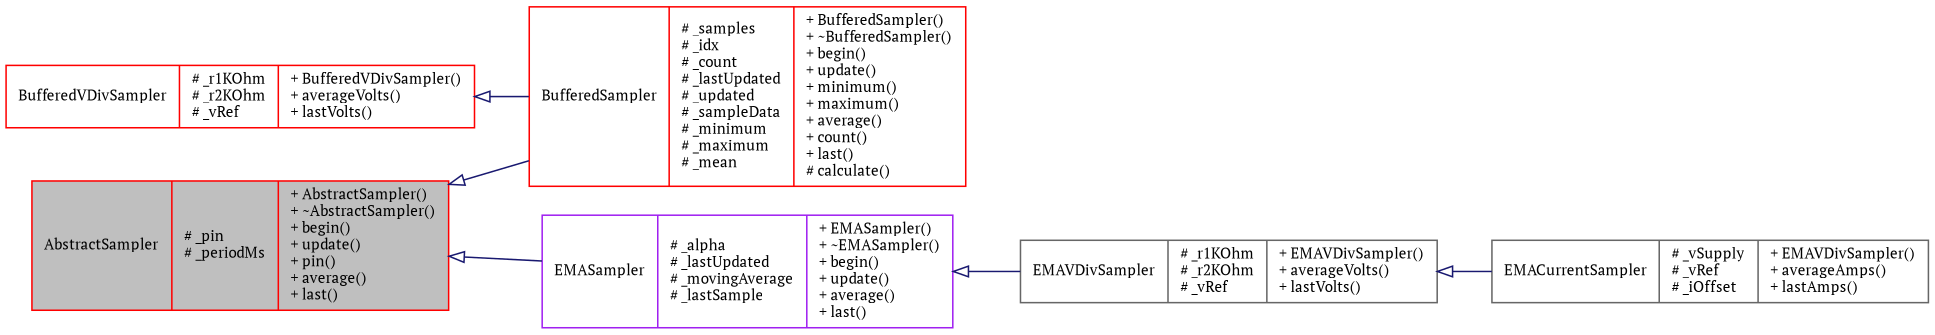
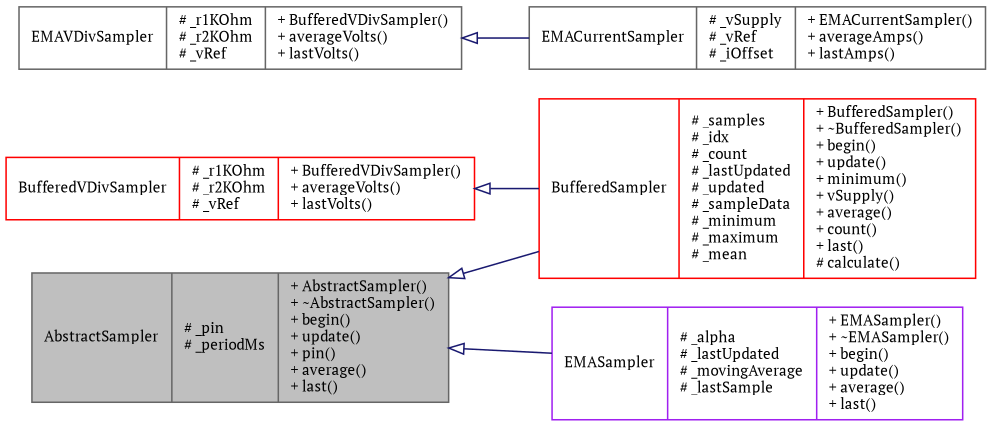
(853, 104) -> (855, 196)
(240, 246) -> (240, 338)
(1352, 254) -> (363, 21)
(1843, 254) -> (890, 21)
(995, 271) -> none
